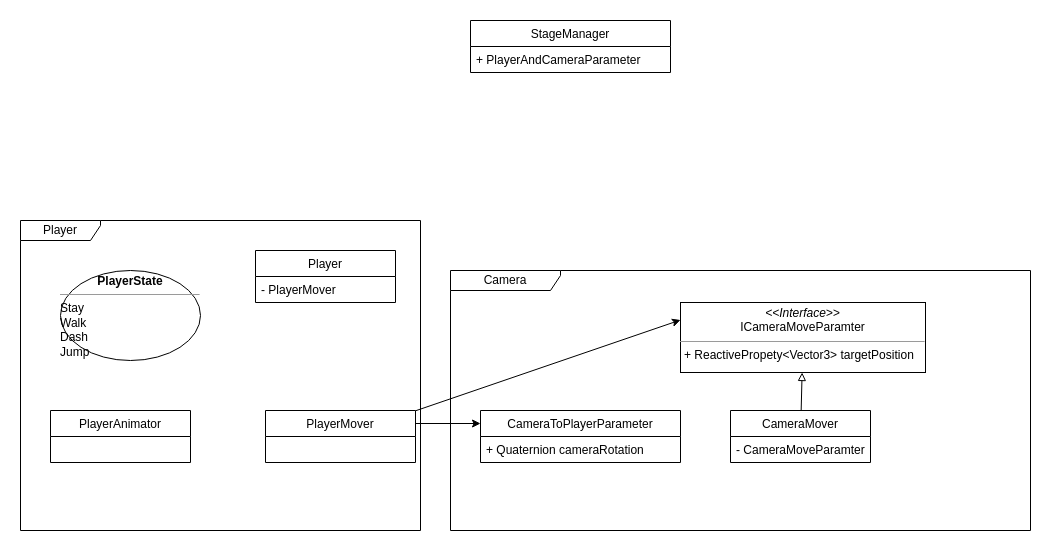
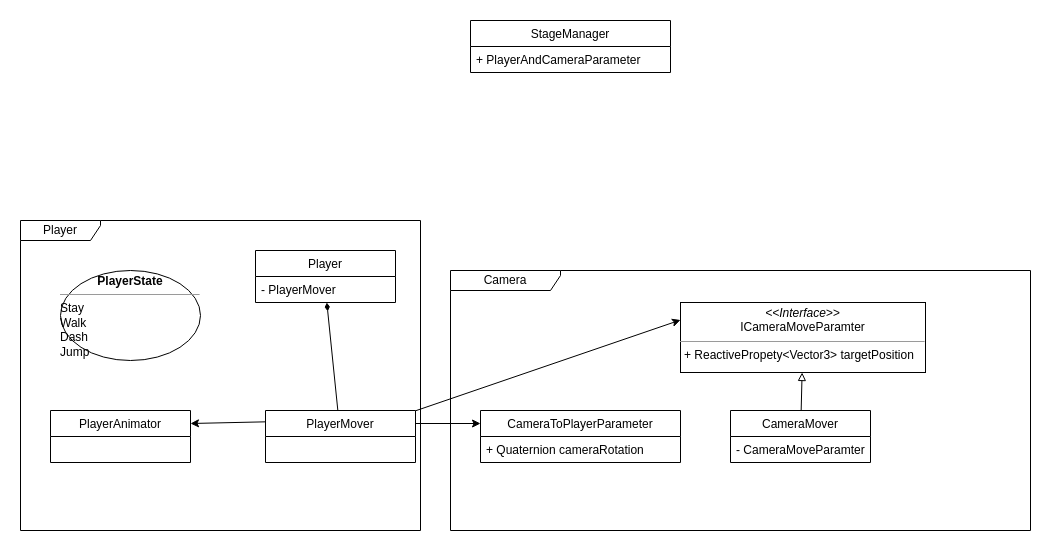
none -> (333, 359)
none -> (230, 423)
